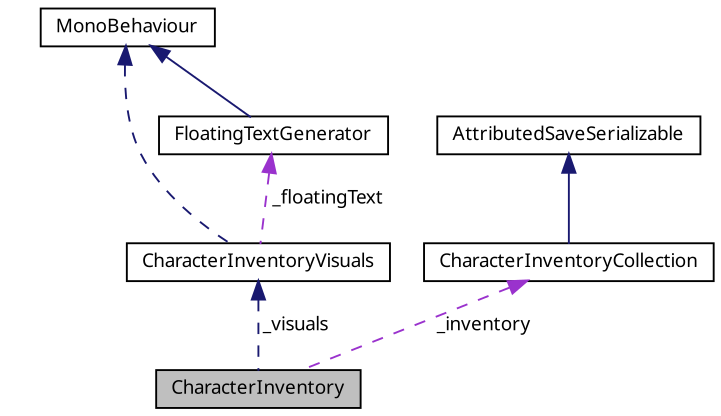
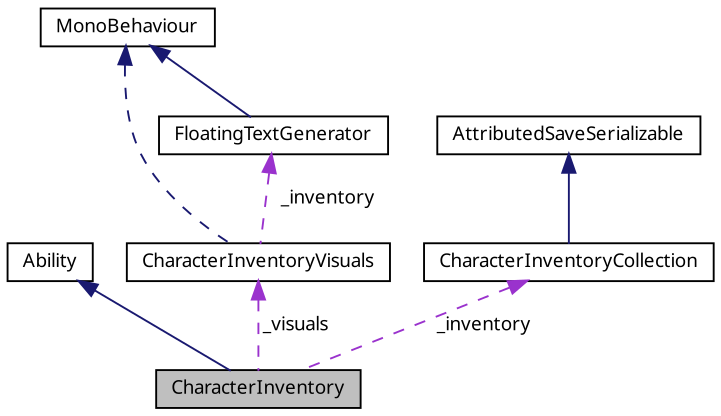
(326, 199) -> (326, 199)
none -> (50, 262)
(258, 335) -> (258, 335)
